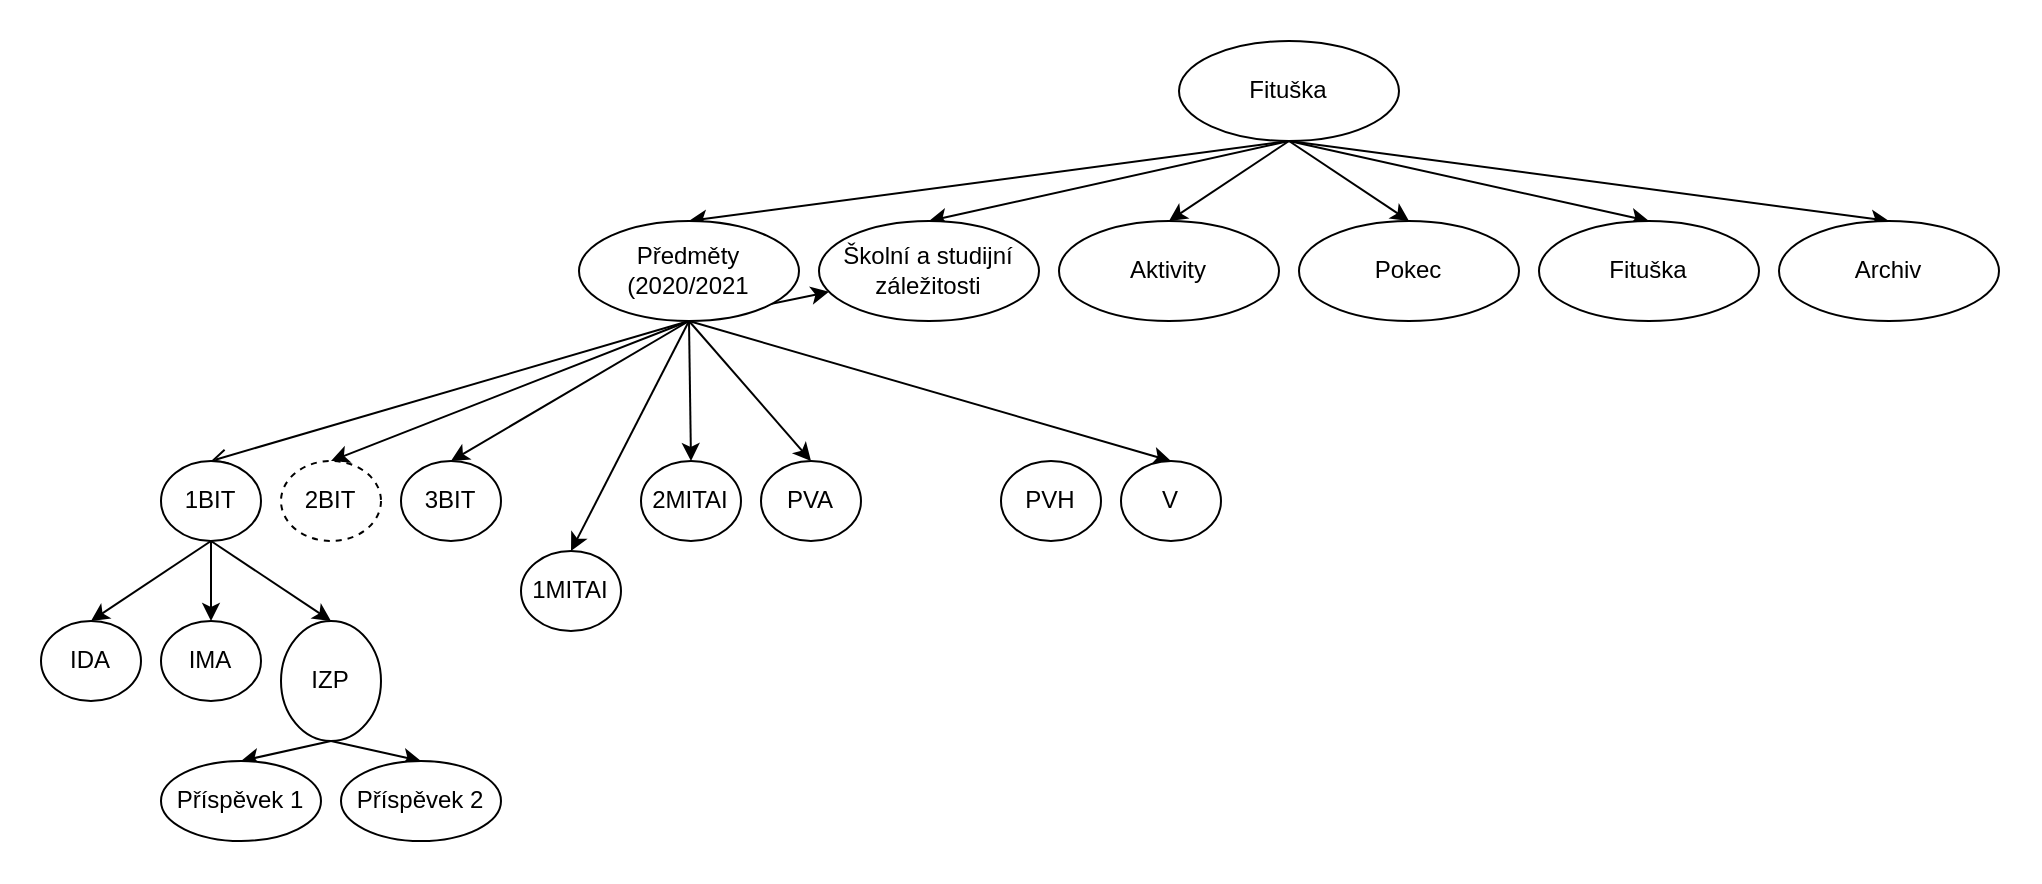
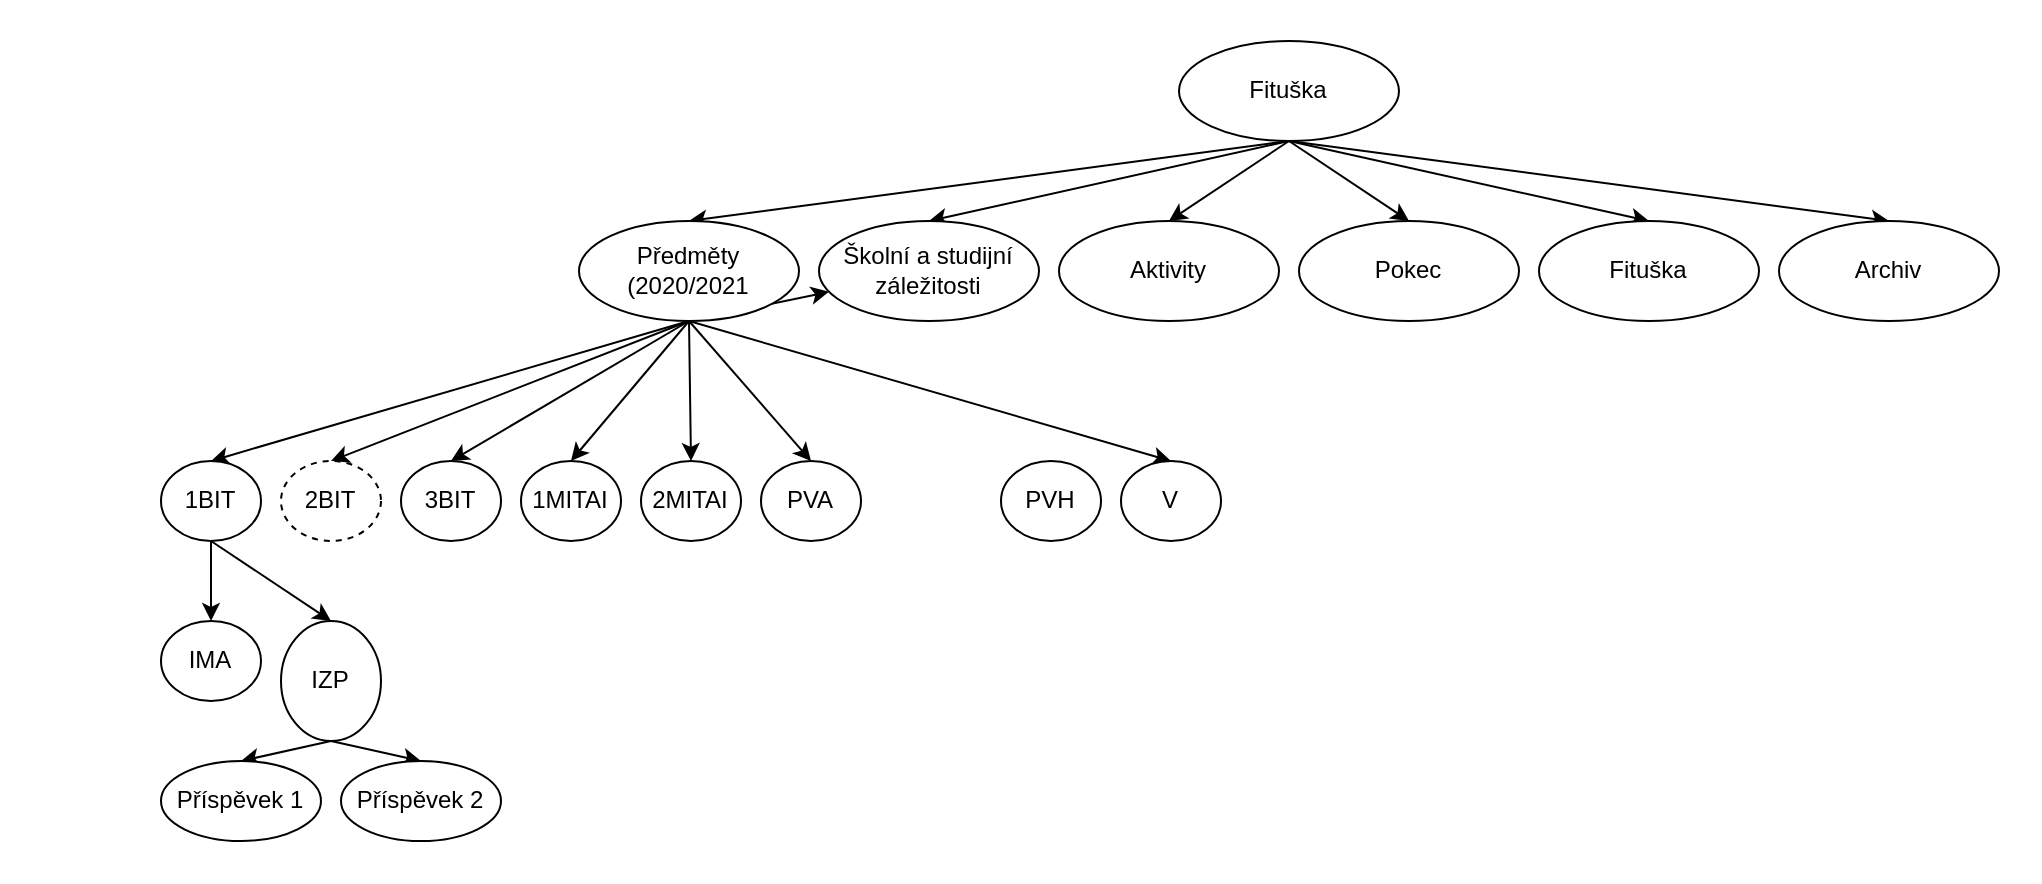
(222, 458) -> (225, 457)
(155, 578) -> none
(571, 591) -> (571, 501)
(91, 661) -> none
